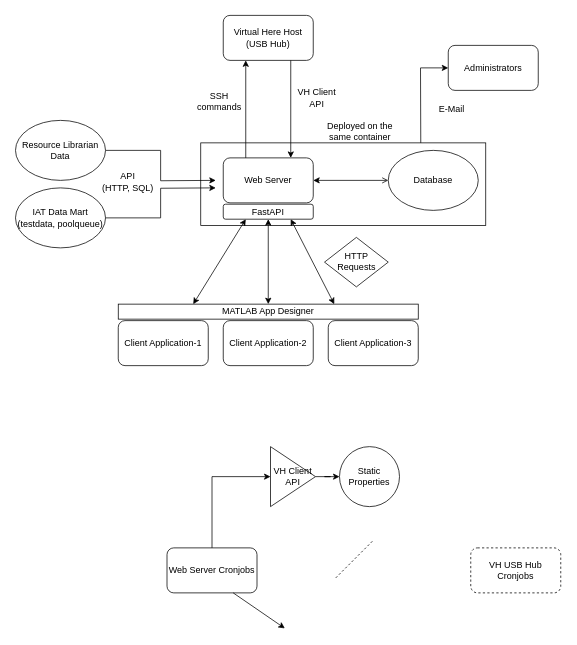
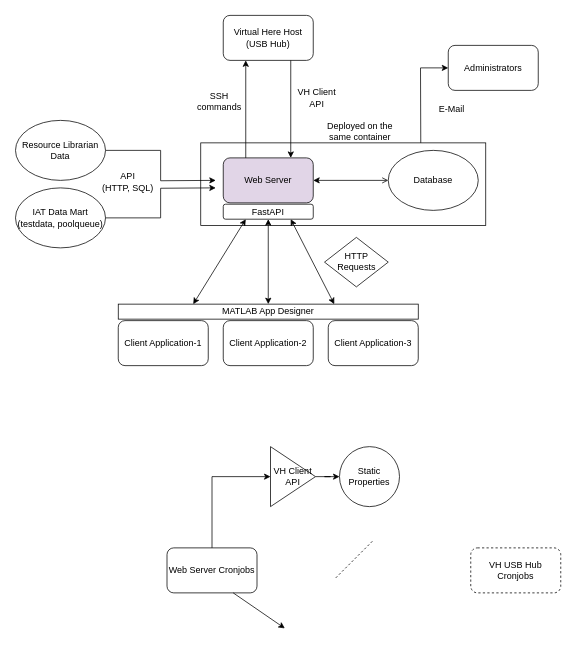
(268, 180) -> (268, 180)
